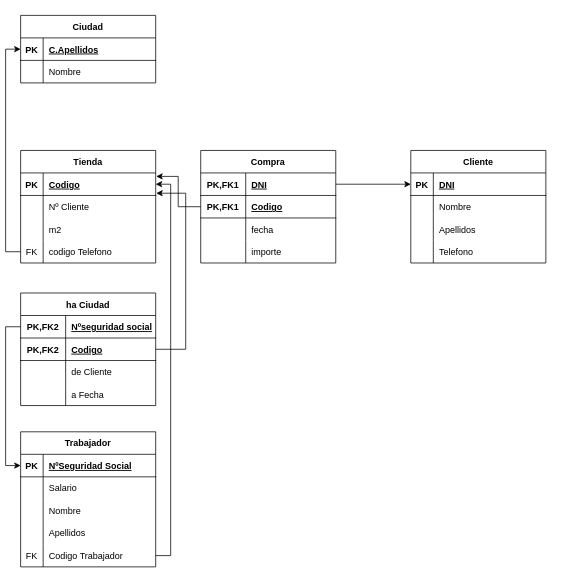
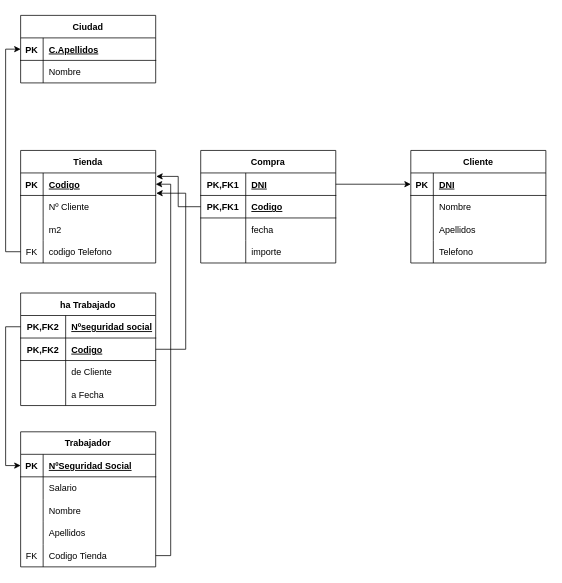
(88, 305) -> (88, 305)
(89, 556) -> (78, 556)
